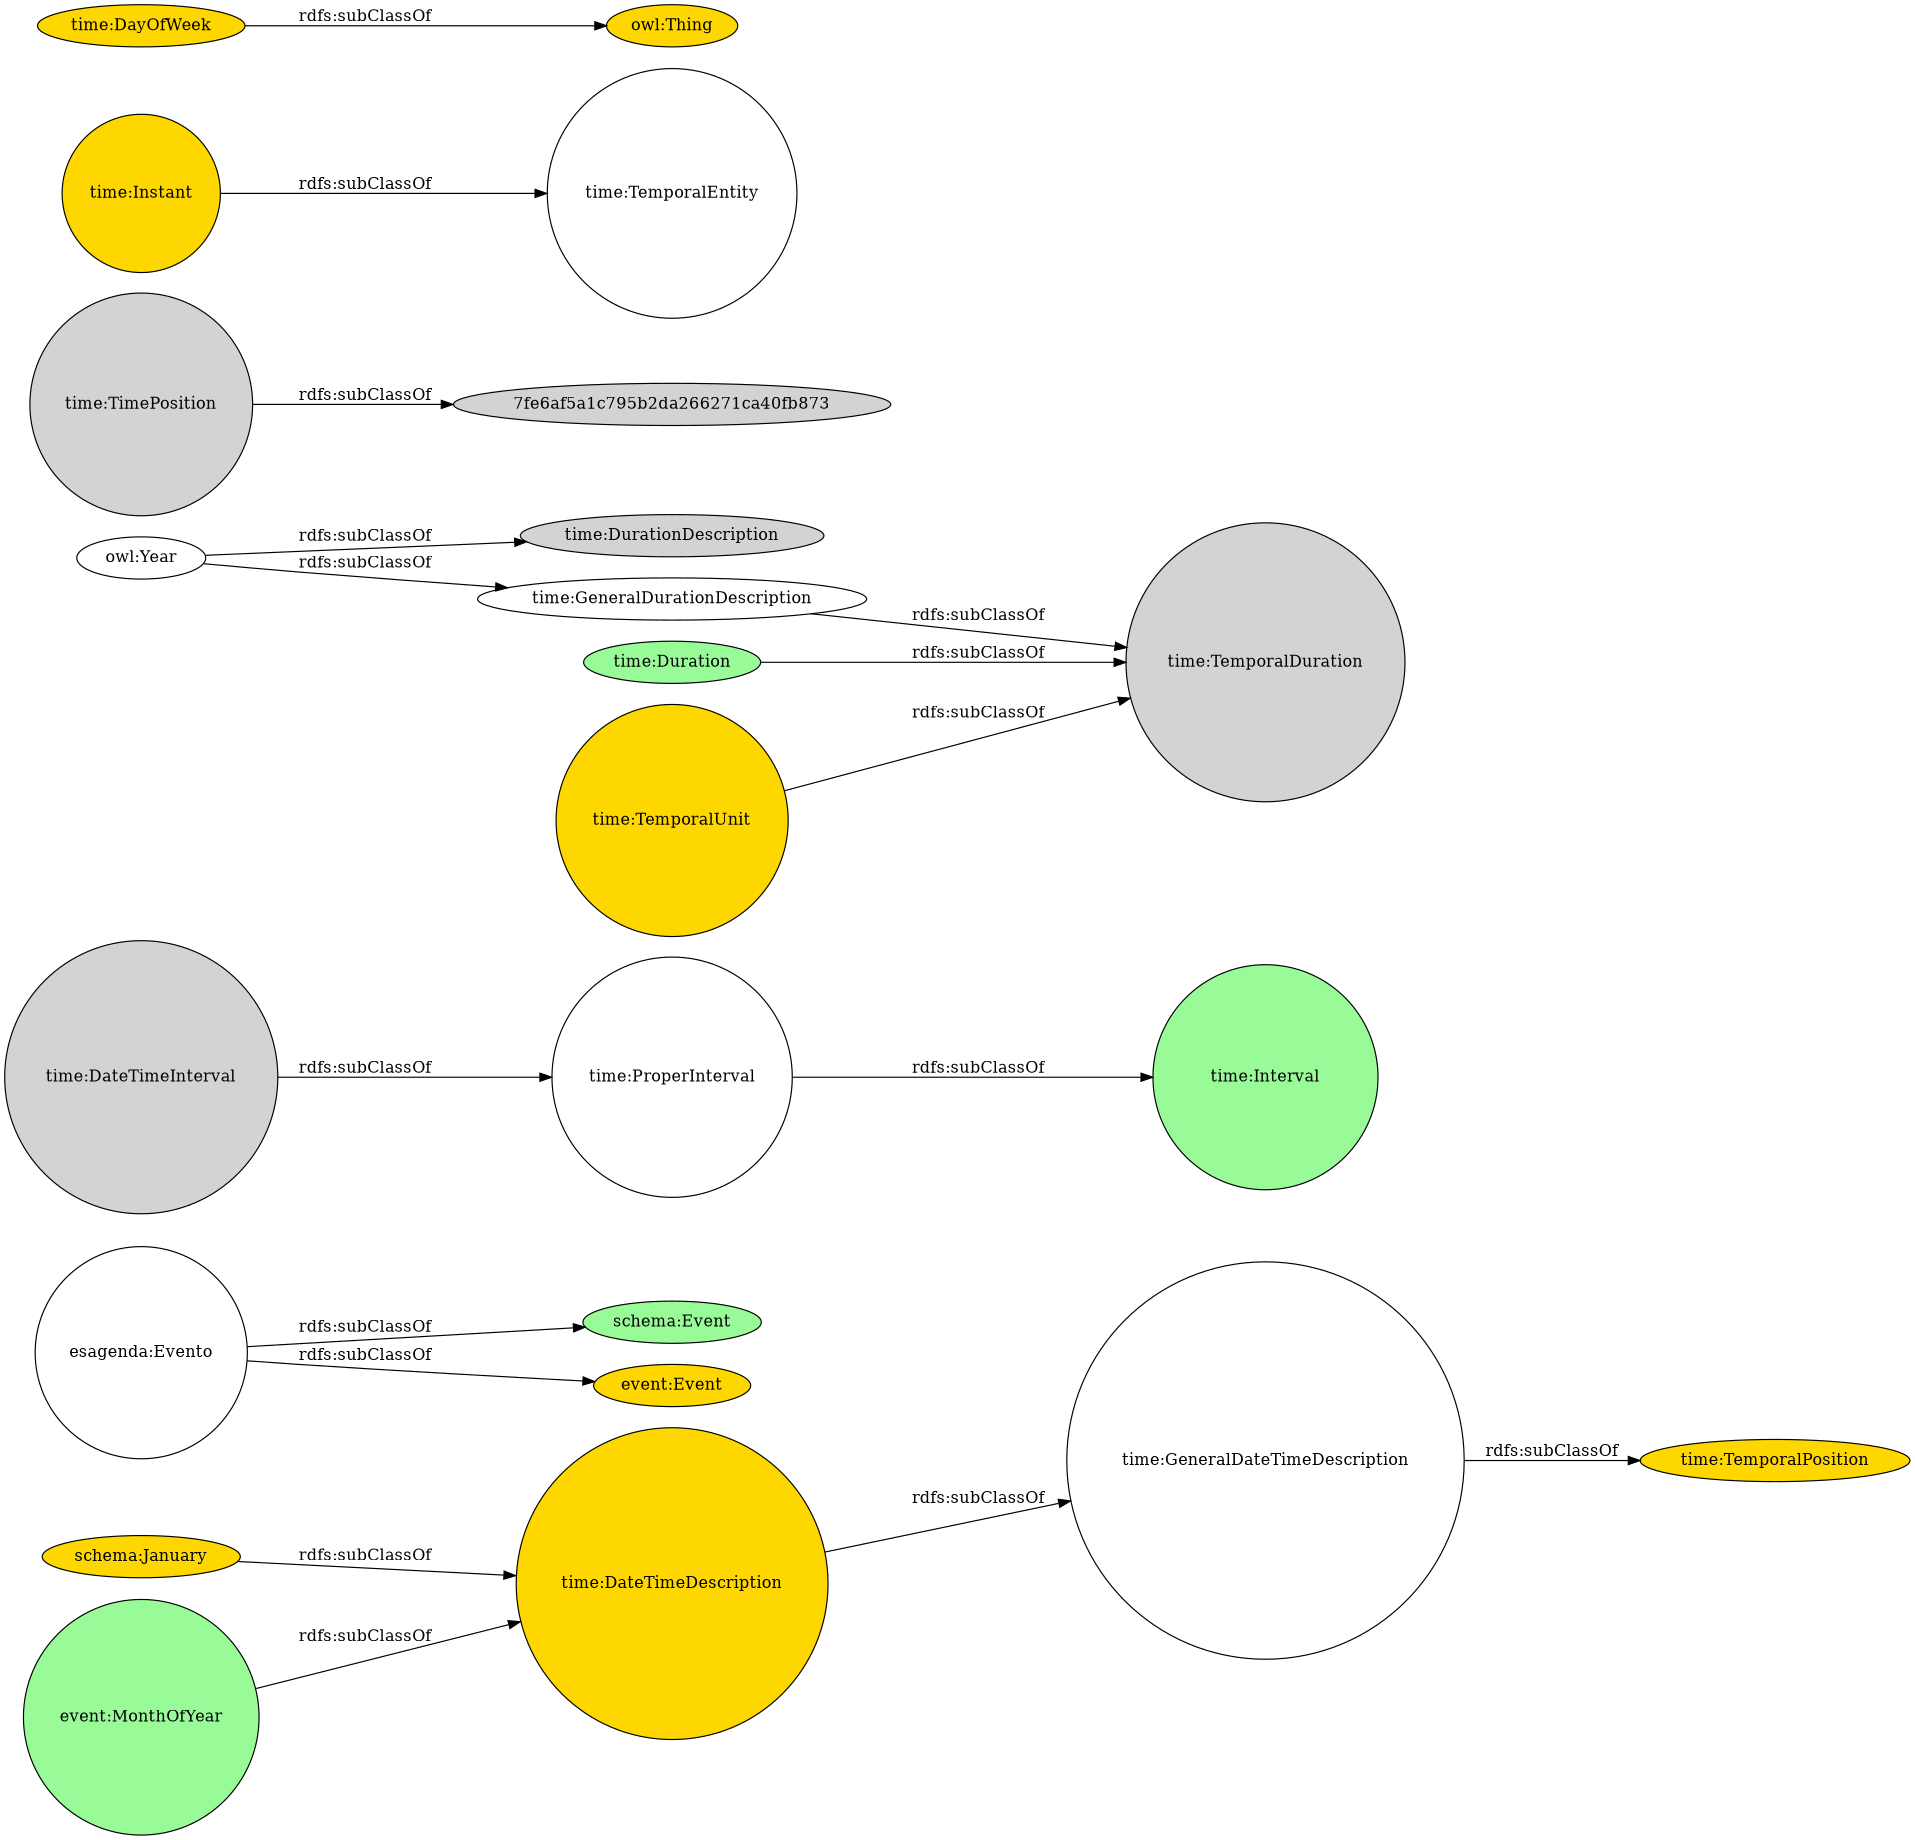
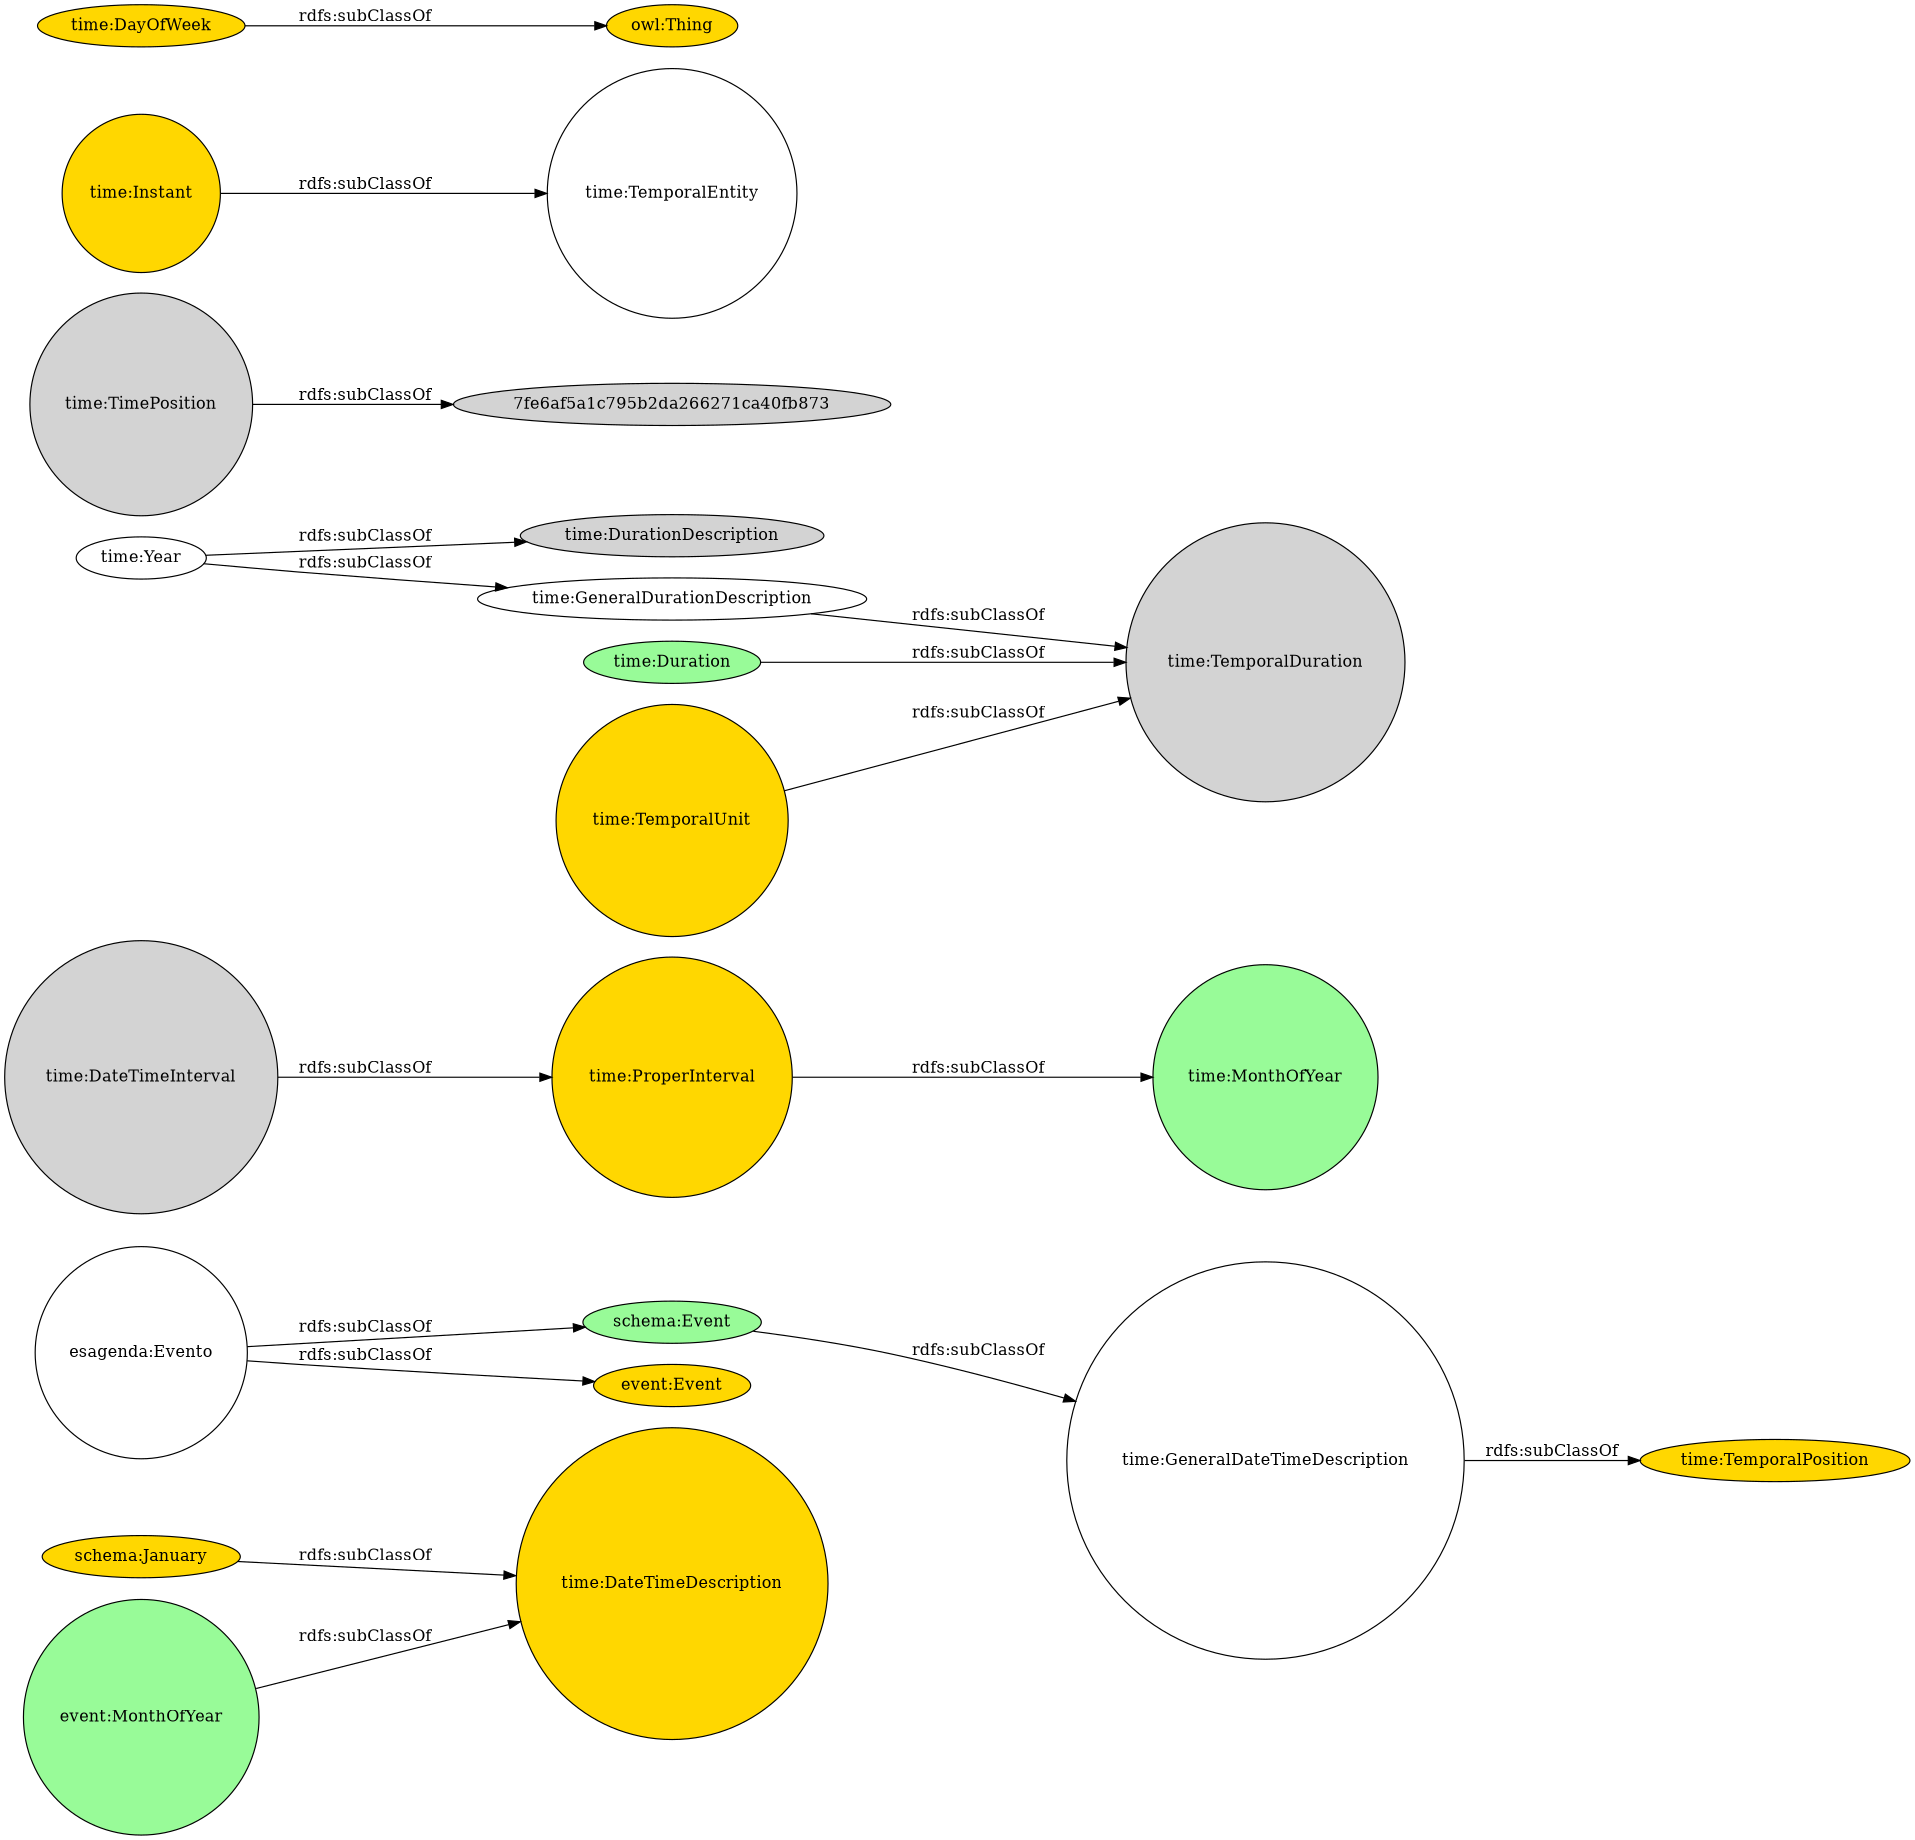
(141, 558) -> (141, 558)
(672, 1077) -> (672, 1077)
(1266, 1077) -> (1266, 1077)
(942, 1528) -> (910, 1358)
